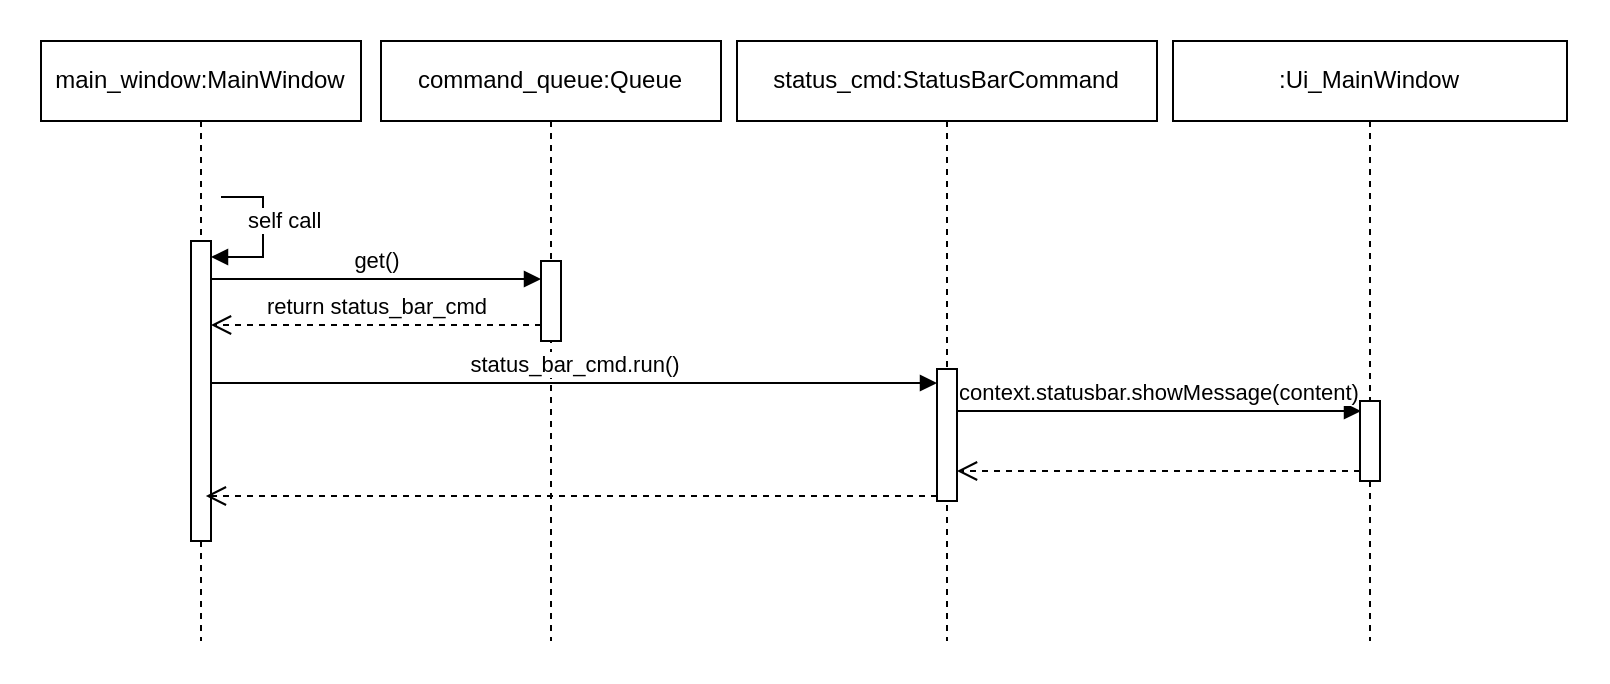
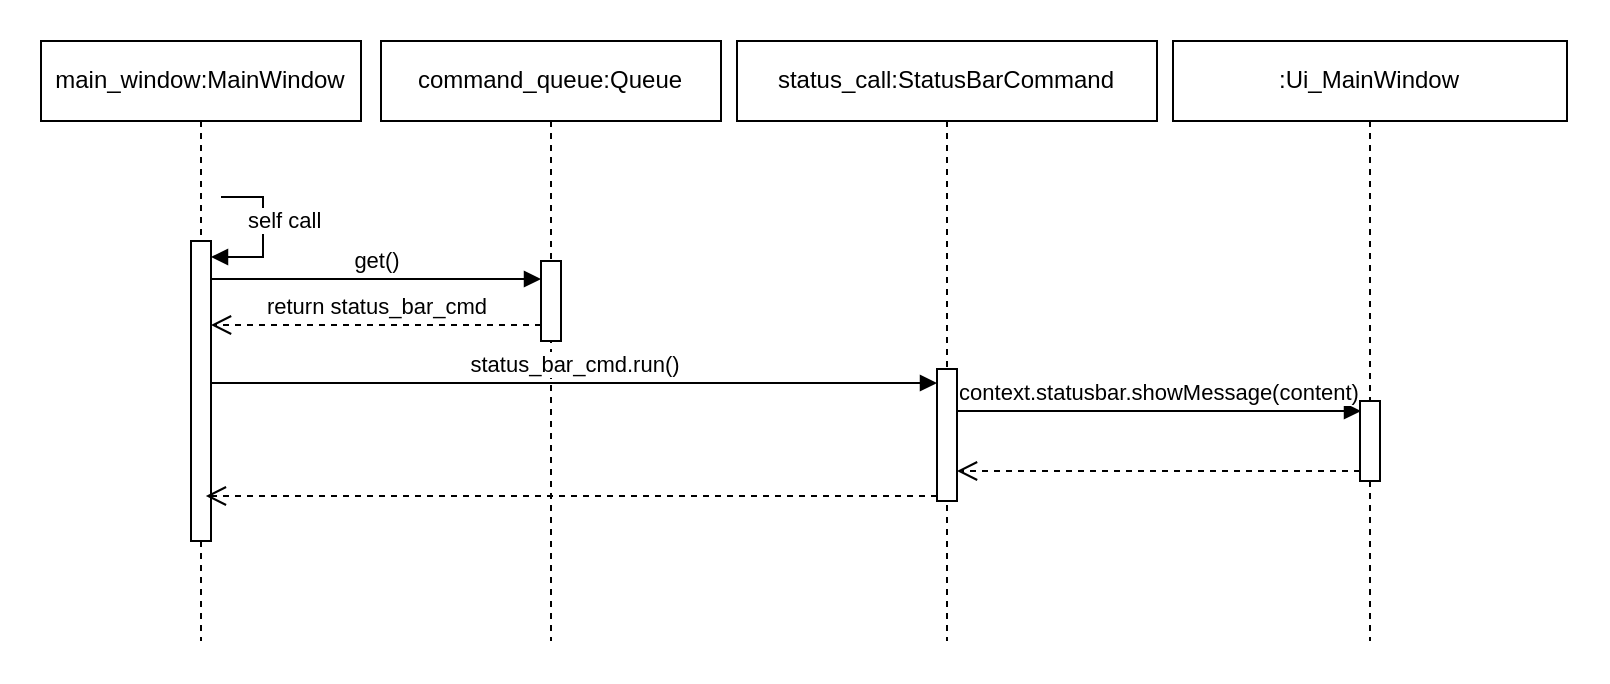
(947, 81) -> (947, 81)
